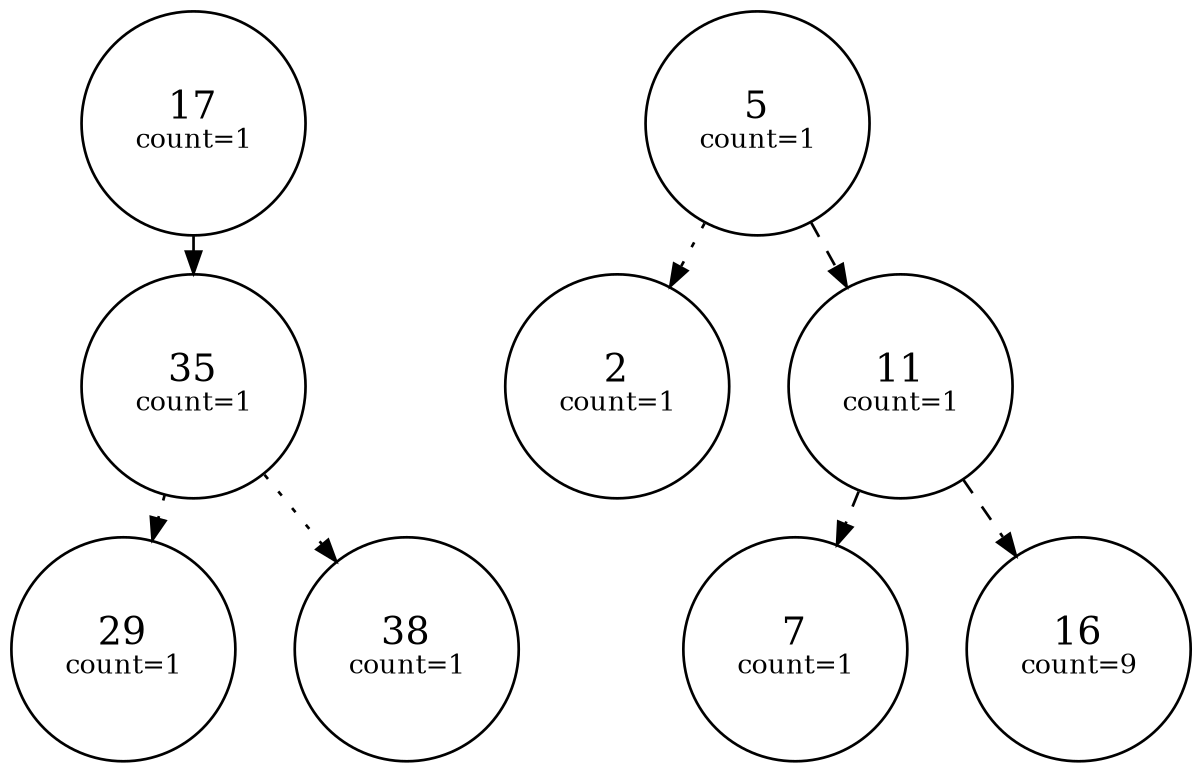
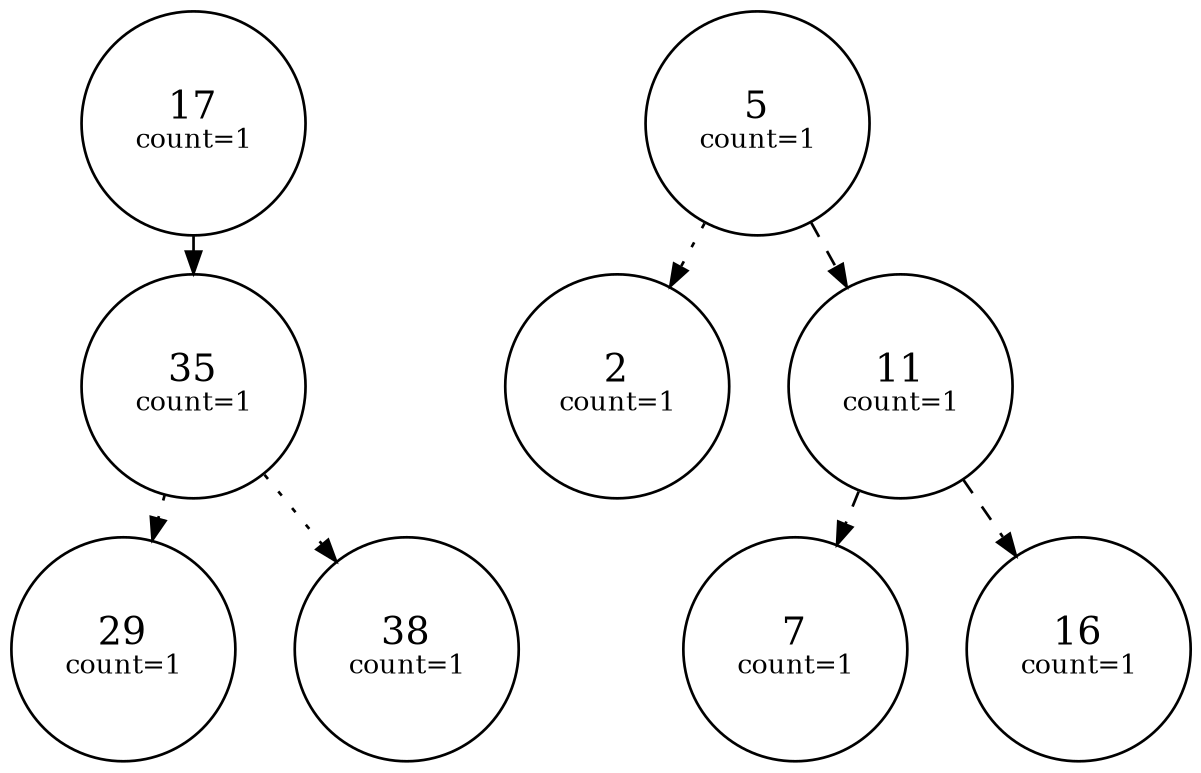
(1079, 665) -> (1079, 665)
